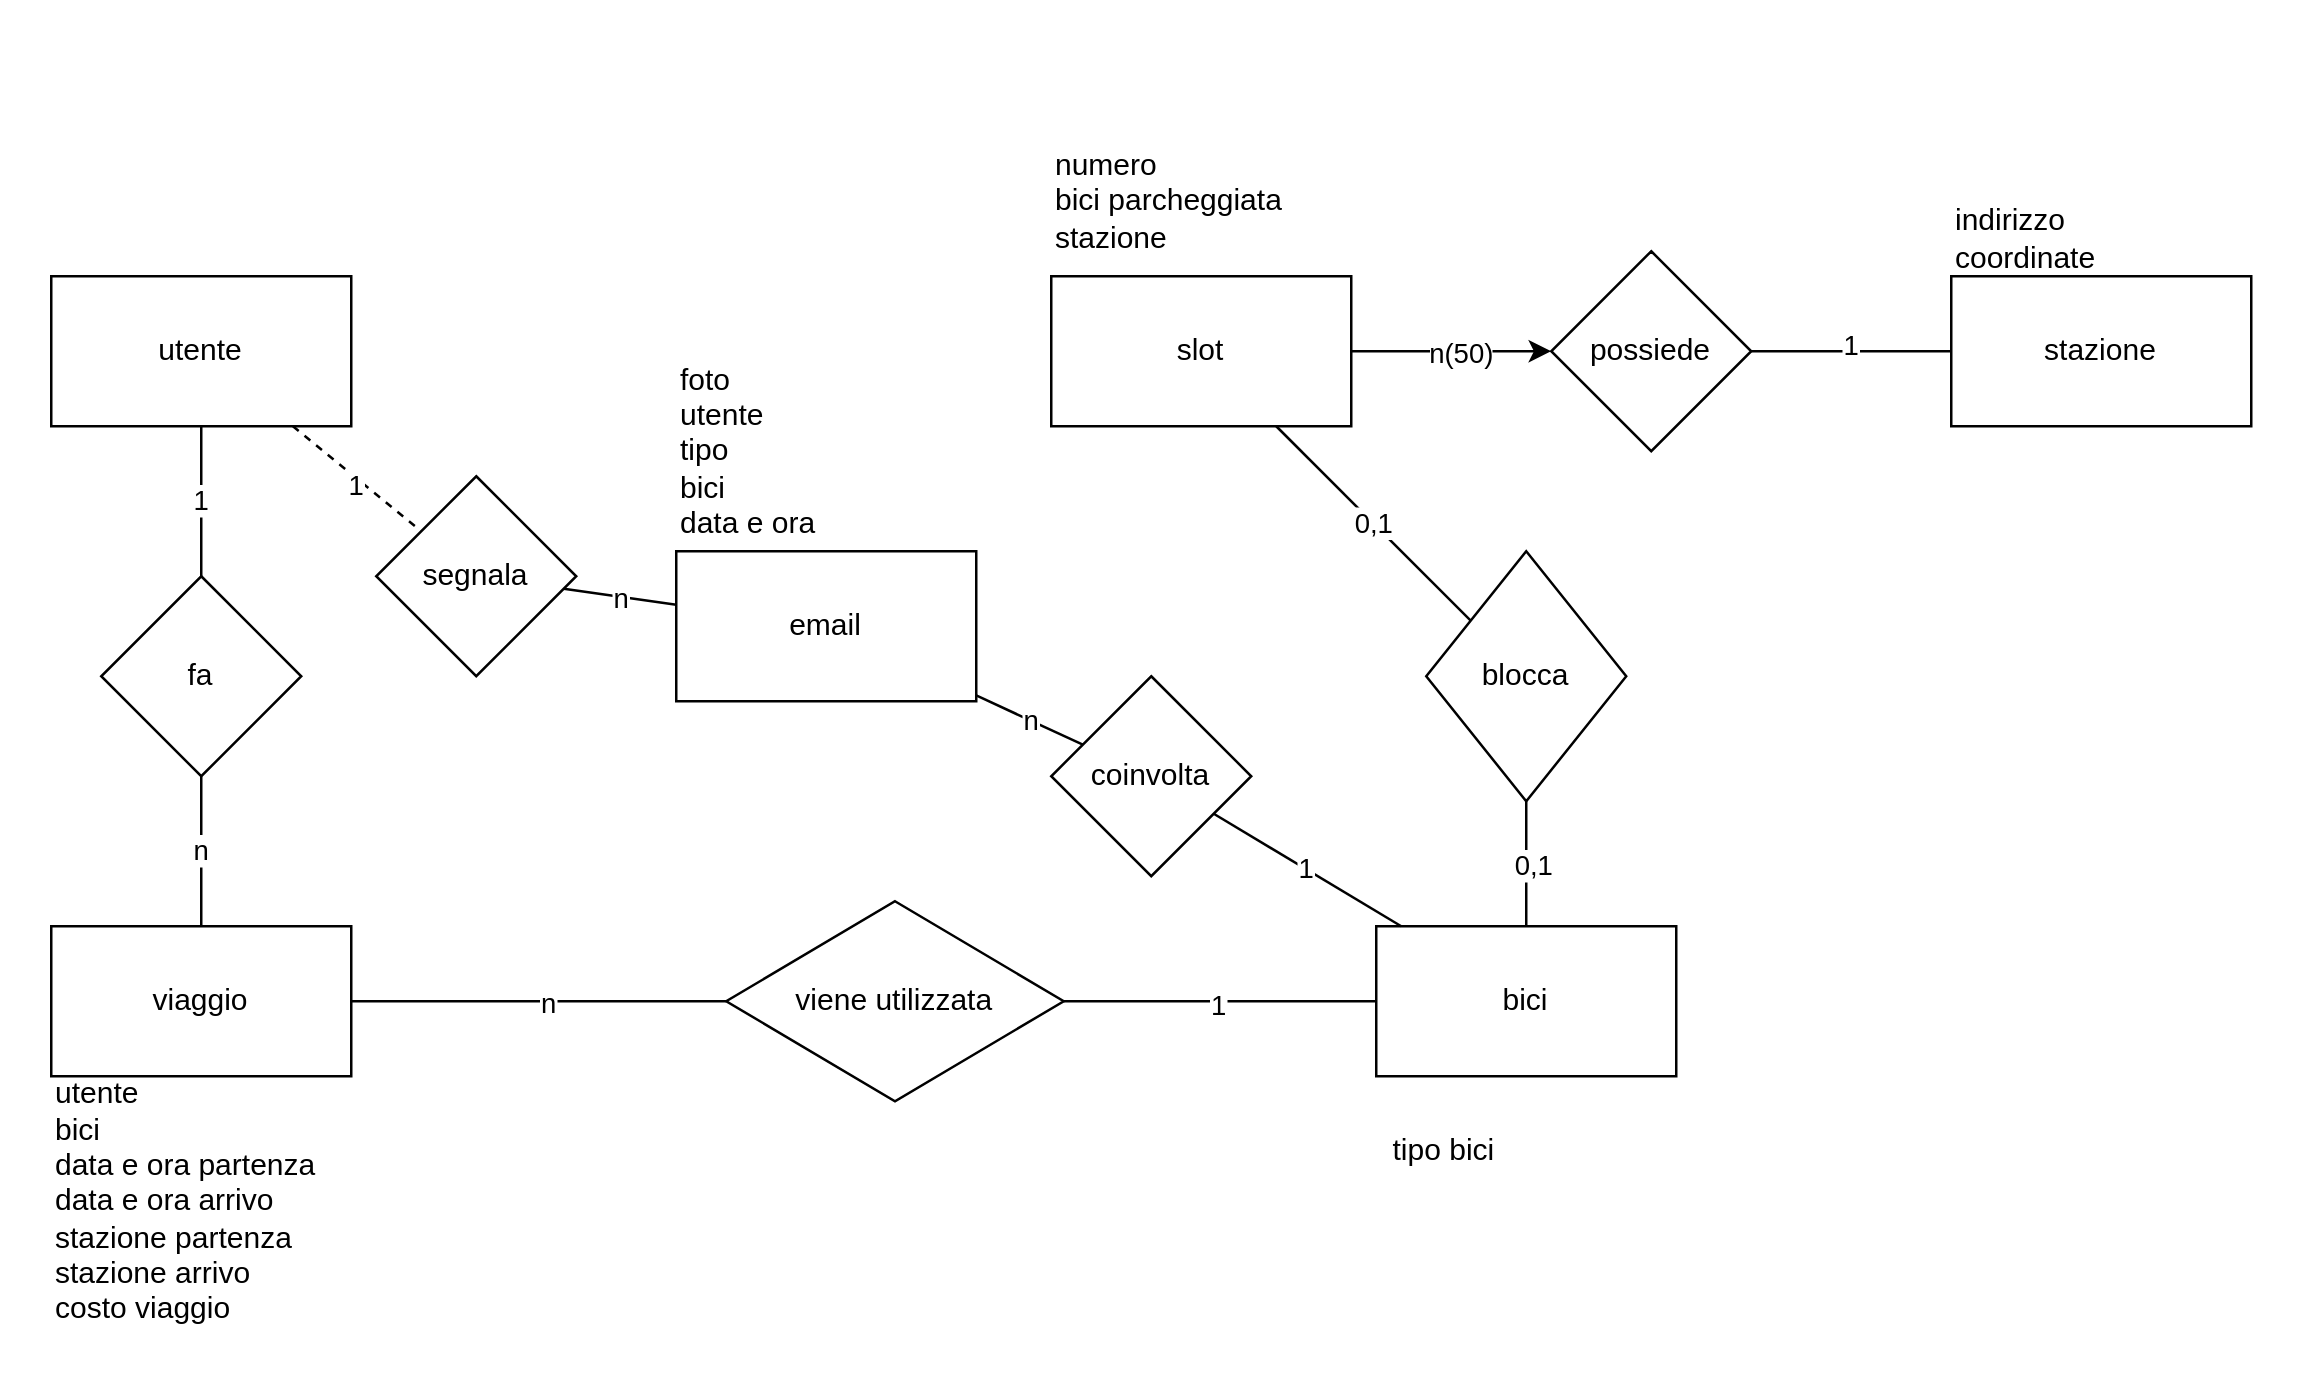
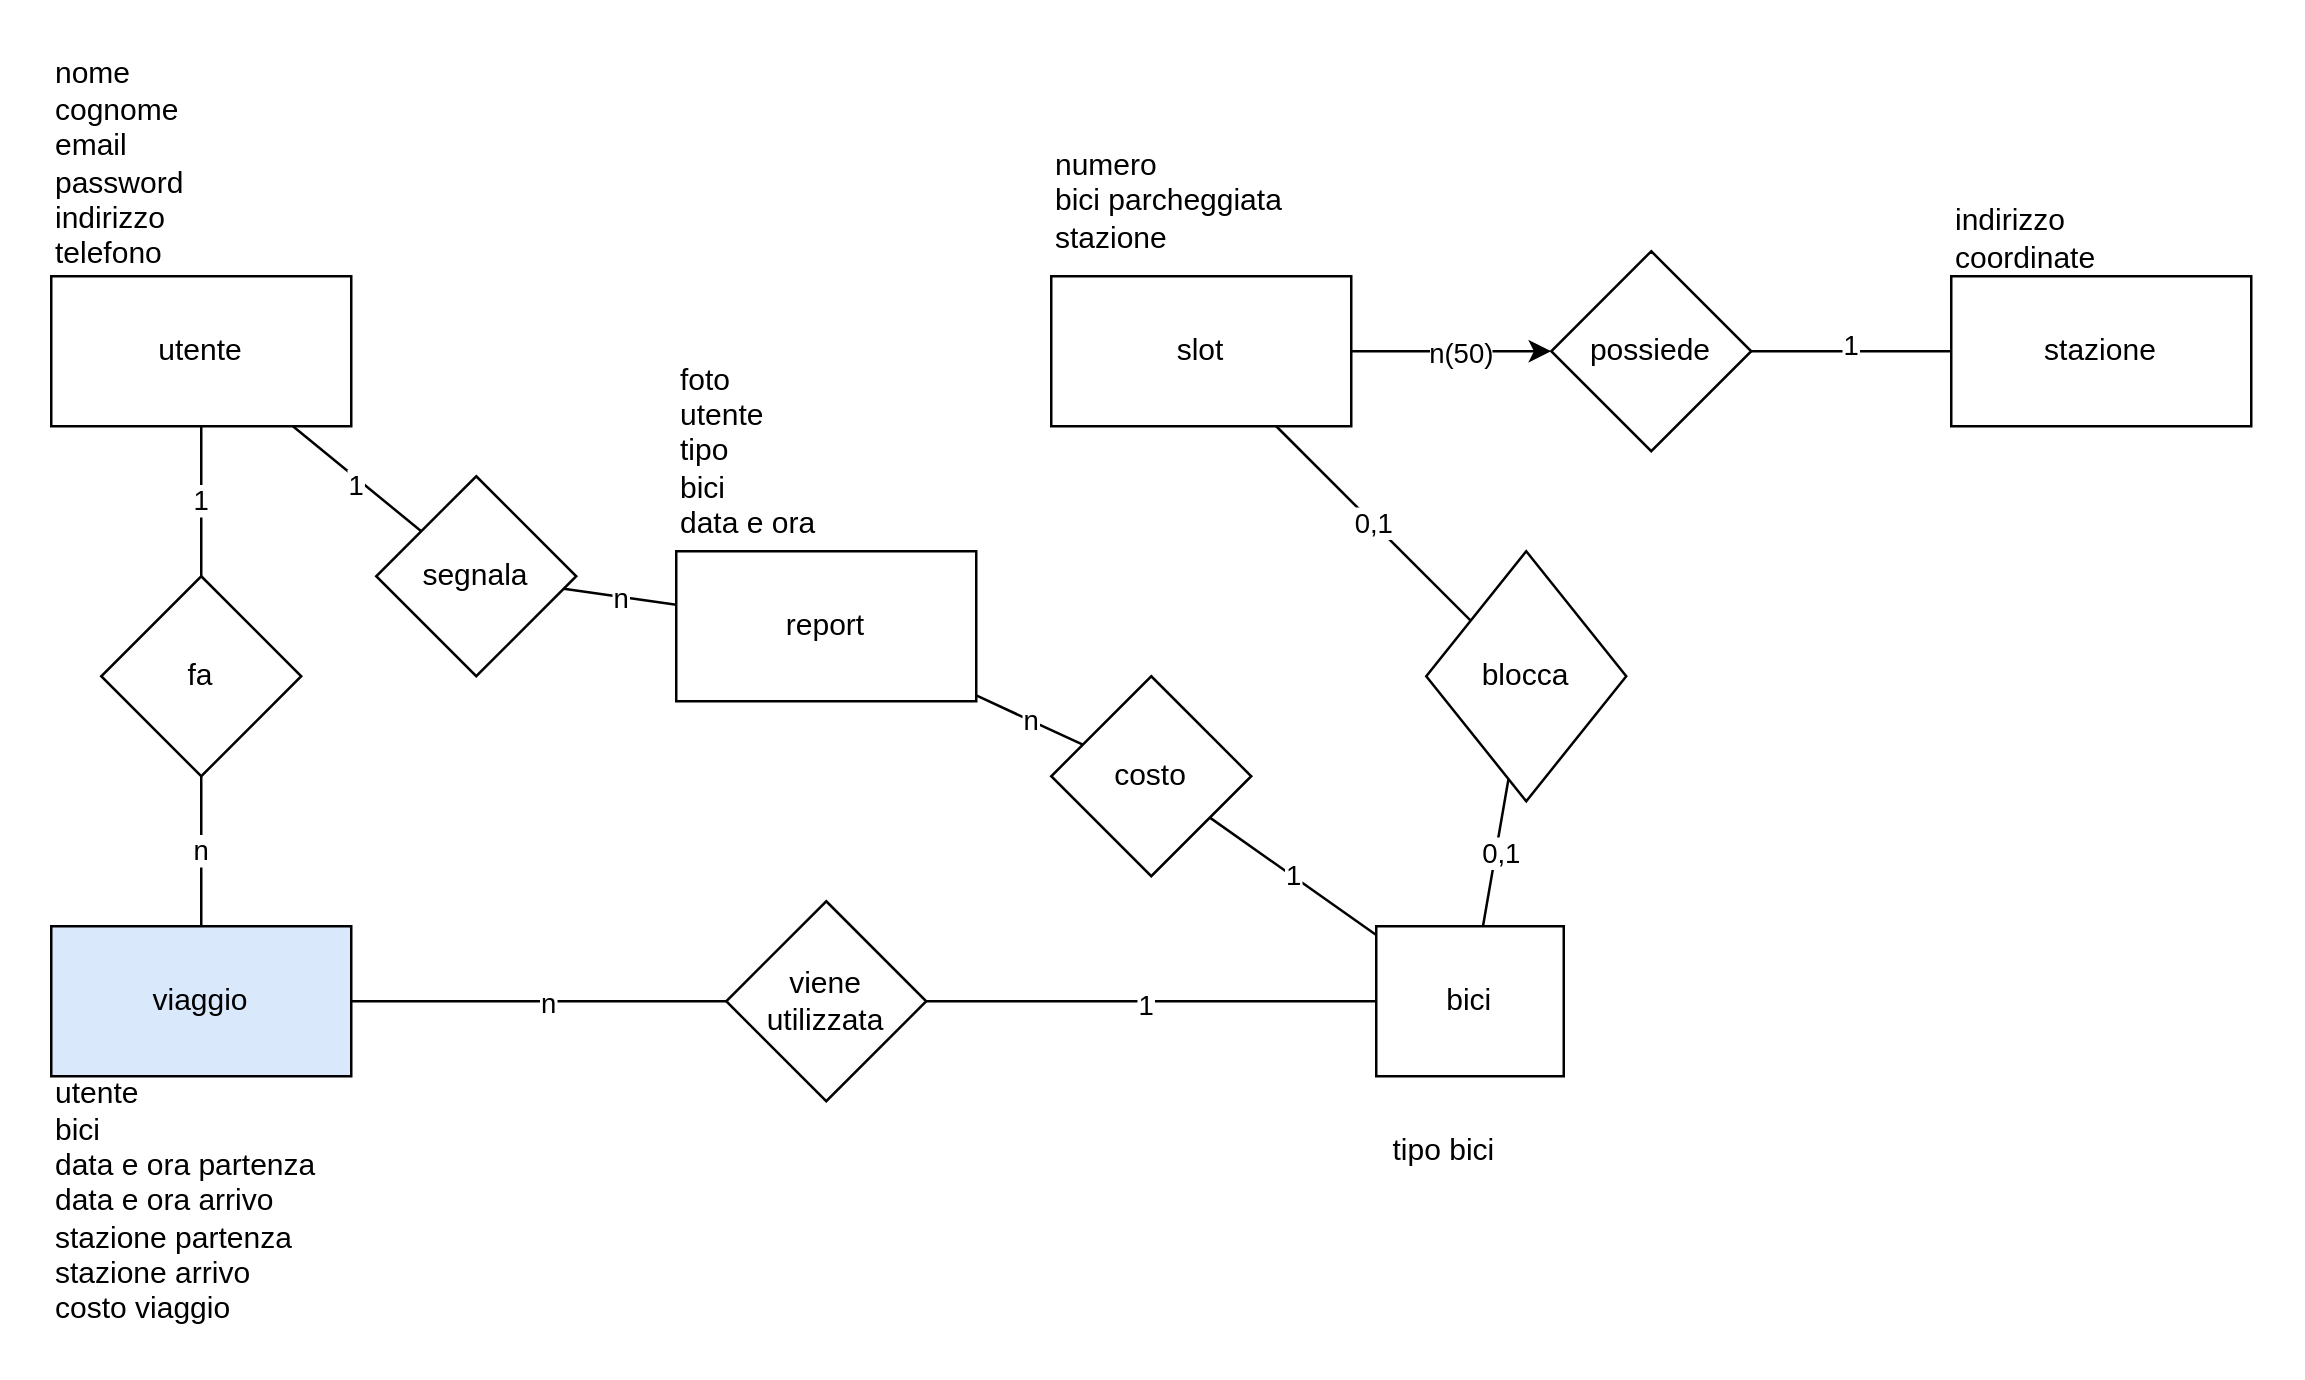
none -> (176, 164)
(393, 508) -> (393, 508)
(826, 626) -> (826, 626)
(1151, 776) -> (1151, 776)
(201, 1001) -> (201, 1001)
(895, 1001) -> (826, 1001)
(1526, 1001) -> (1470, 1001)
